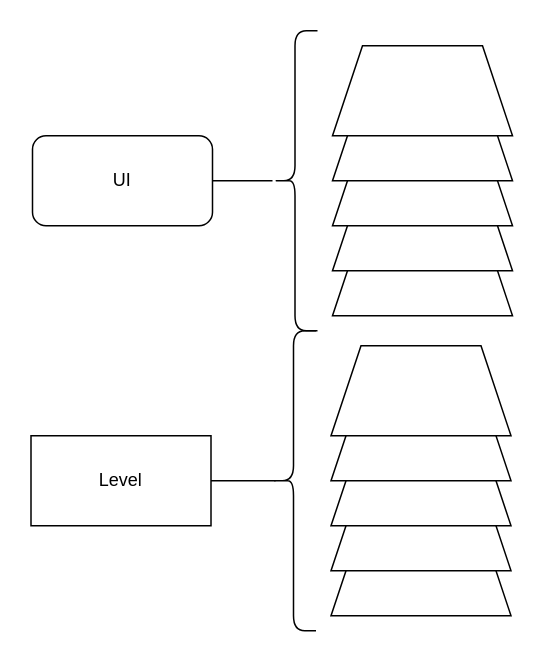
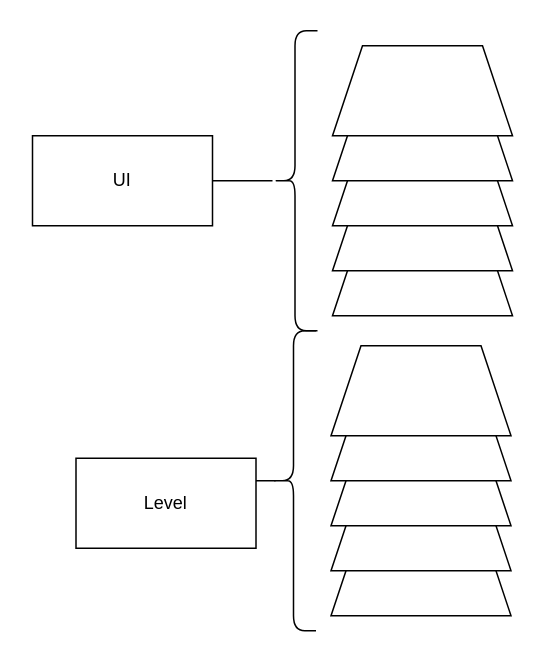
(122, 181) -> (122, 181)
(121, 481) -> (166, 503)
